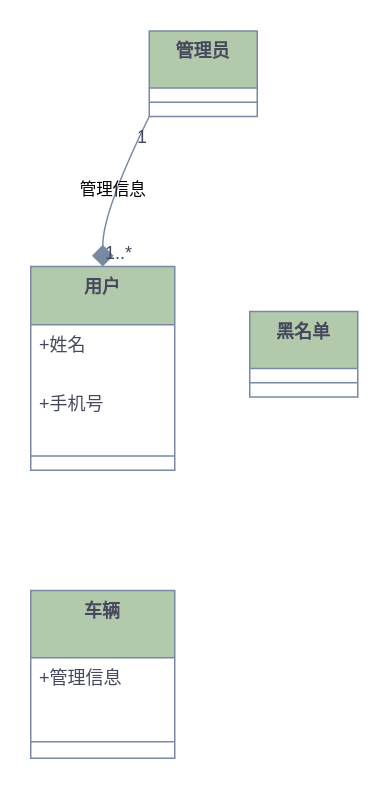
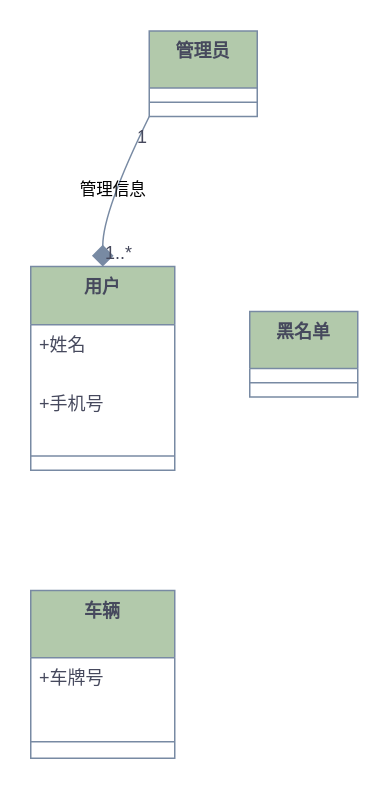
(80, 678) -> (71, 678)
